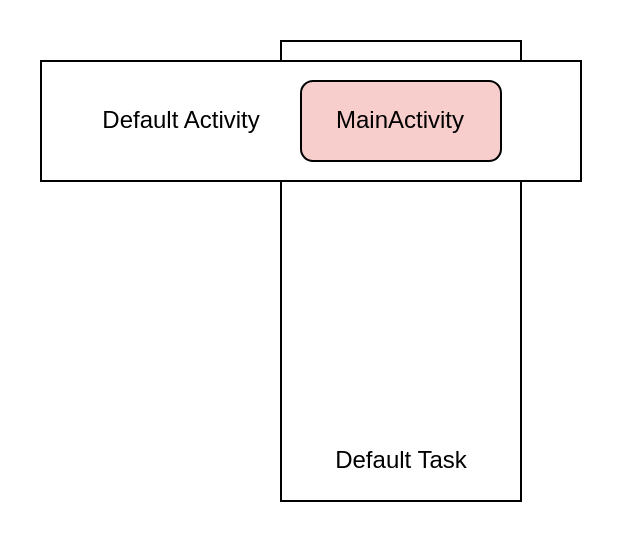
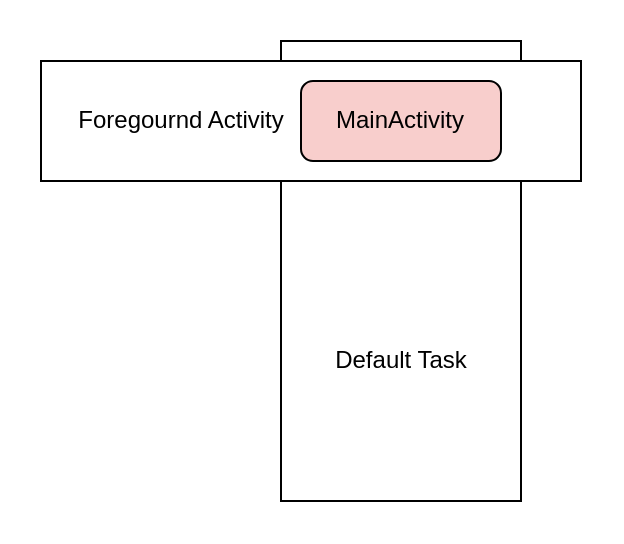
(182, 121) -> (182, 121)
(401, 461) -> (401, 361)
